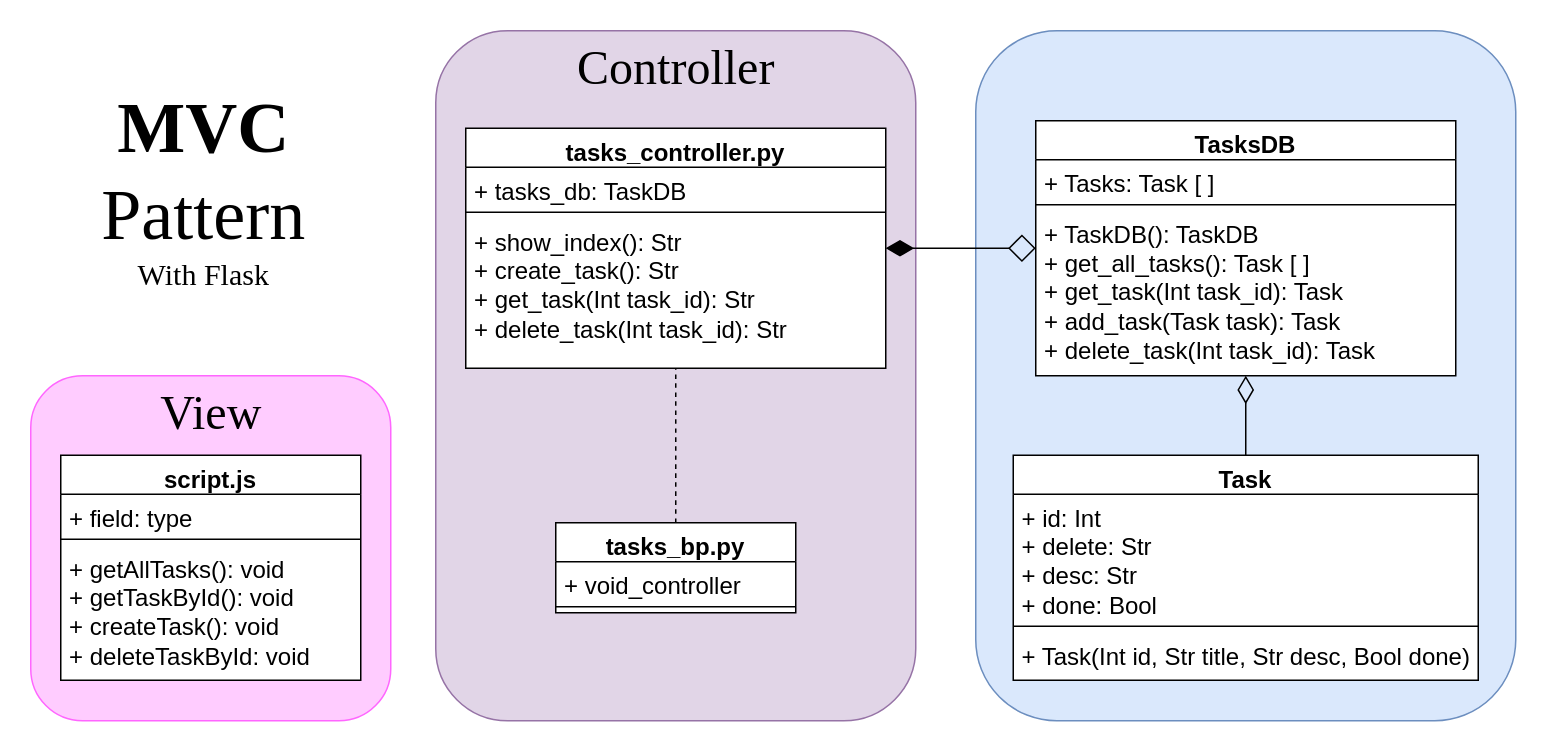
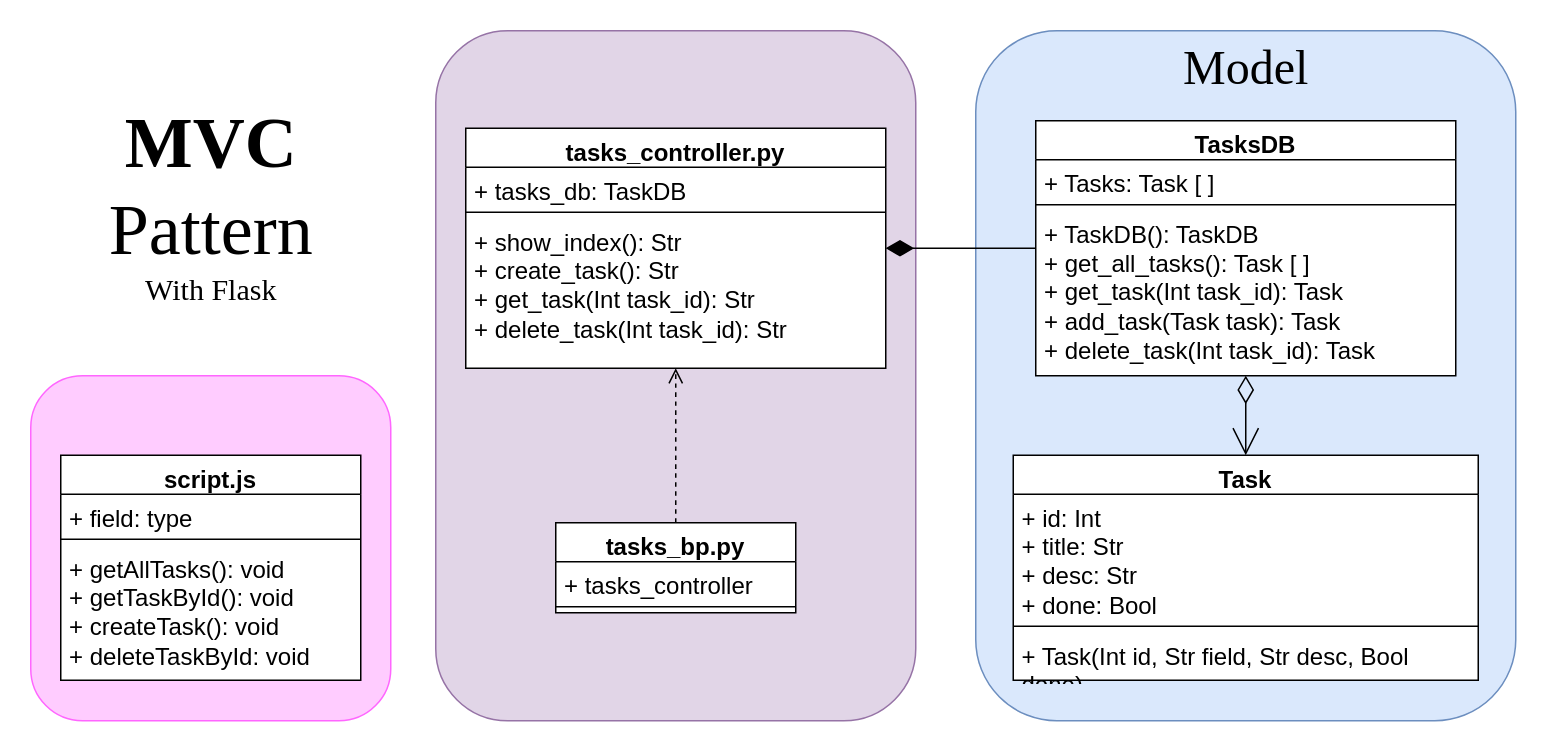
(676, 68) -> none
none -> (1246, 68)
(203, 188) -> (211, 203)
(1008, 248) -> (1021, 248)
(676, 373) -> (676, 375)
(211, 413) -> none
(1246, 449) -> (1246, 448)
(1097, 562) -> (1090, 562)
(667, 587) -> (676, 587)
(1247, 672) -> (1247, 672)
